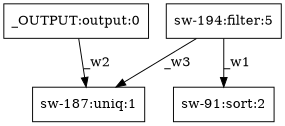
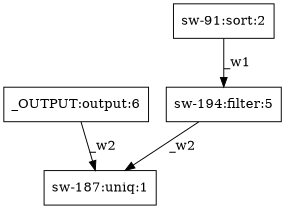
(76, 21) -> (76, 104)
(224, 58) -> (224, 58)
(178, 63) -> (183, 146)
